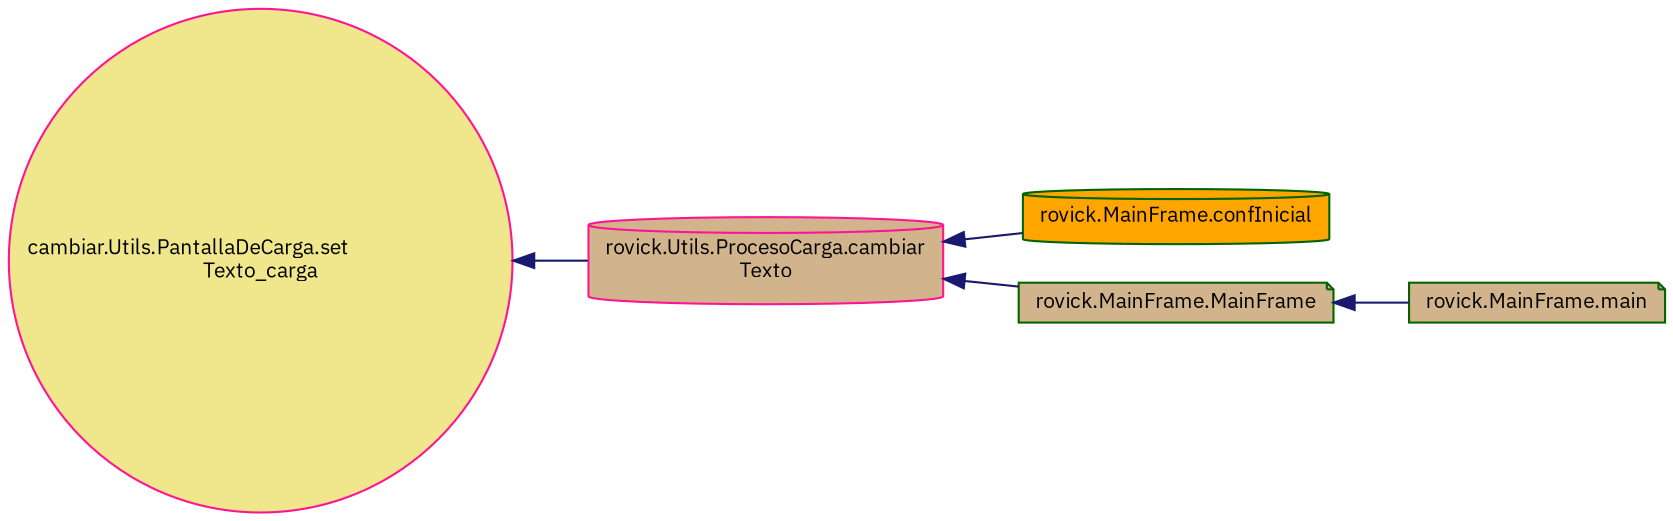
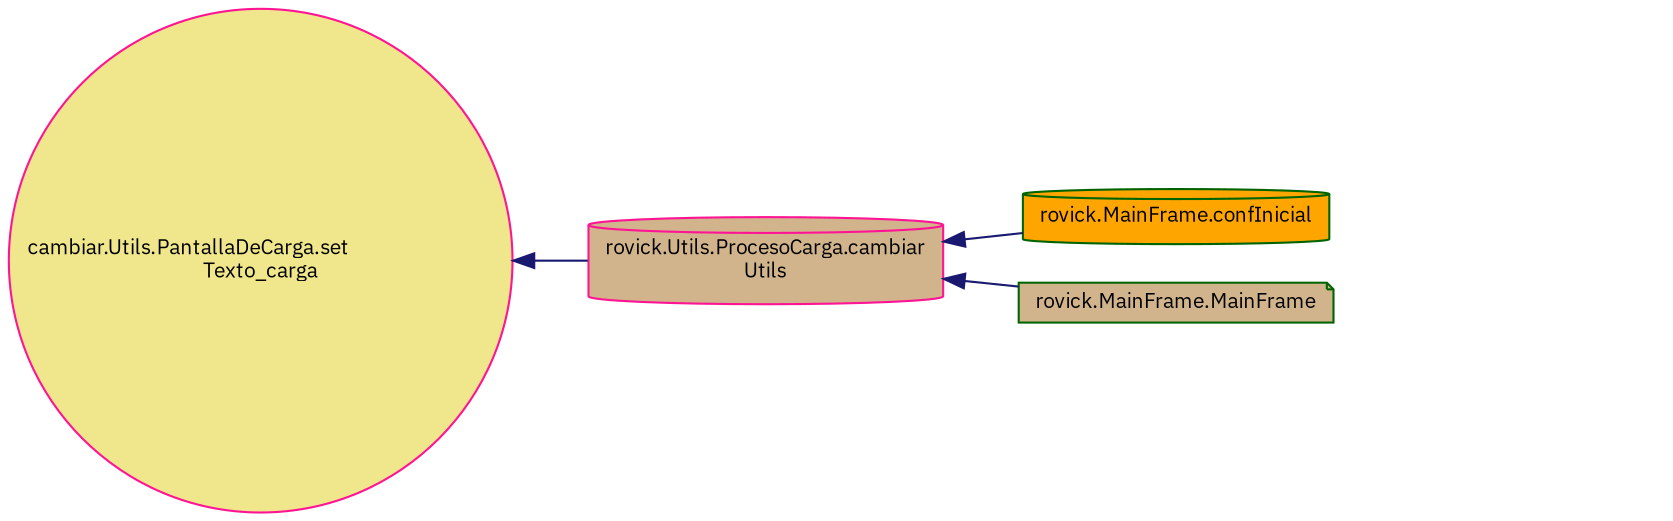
(766, 261) -> (766, 261)
(1537, 303) -> none
